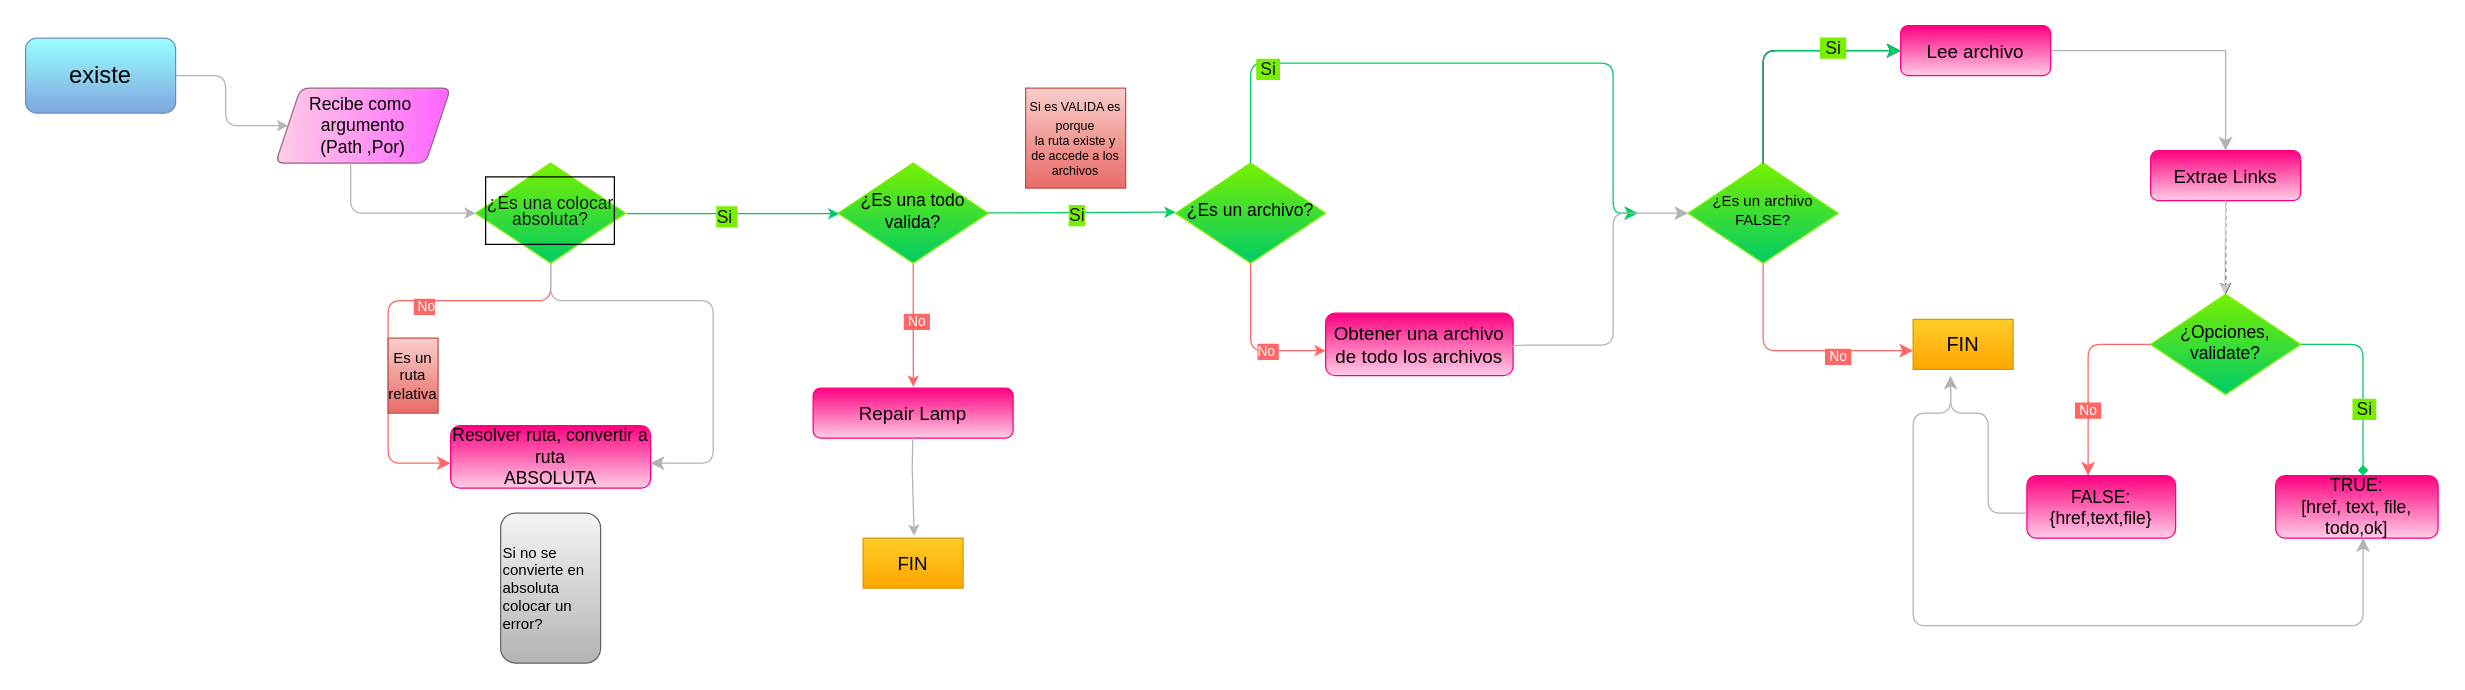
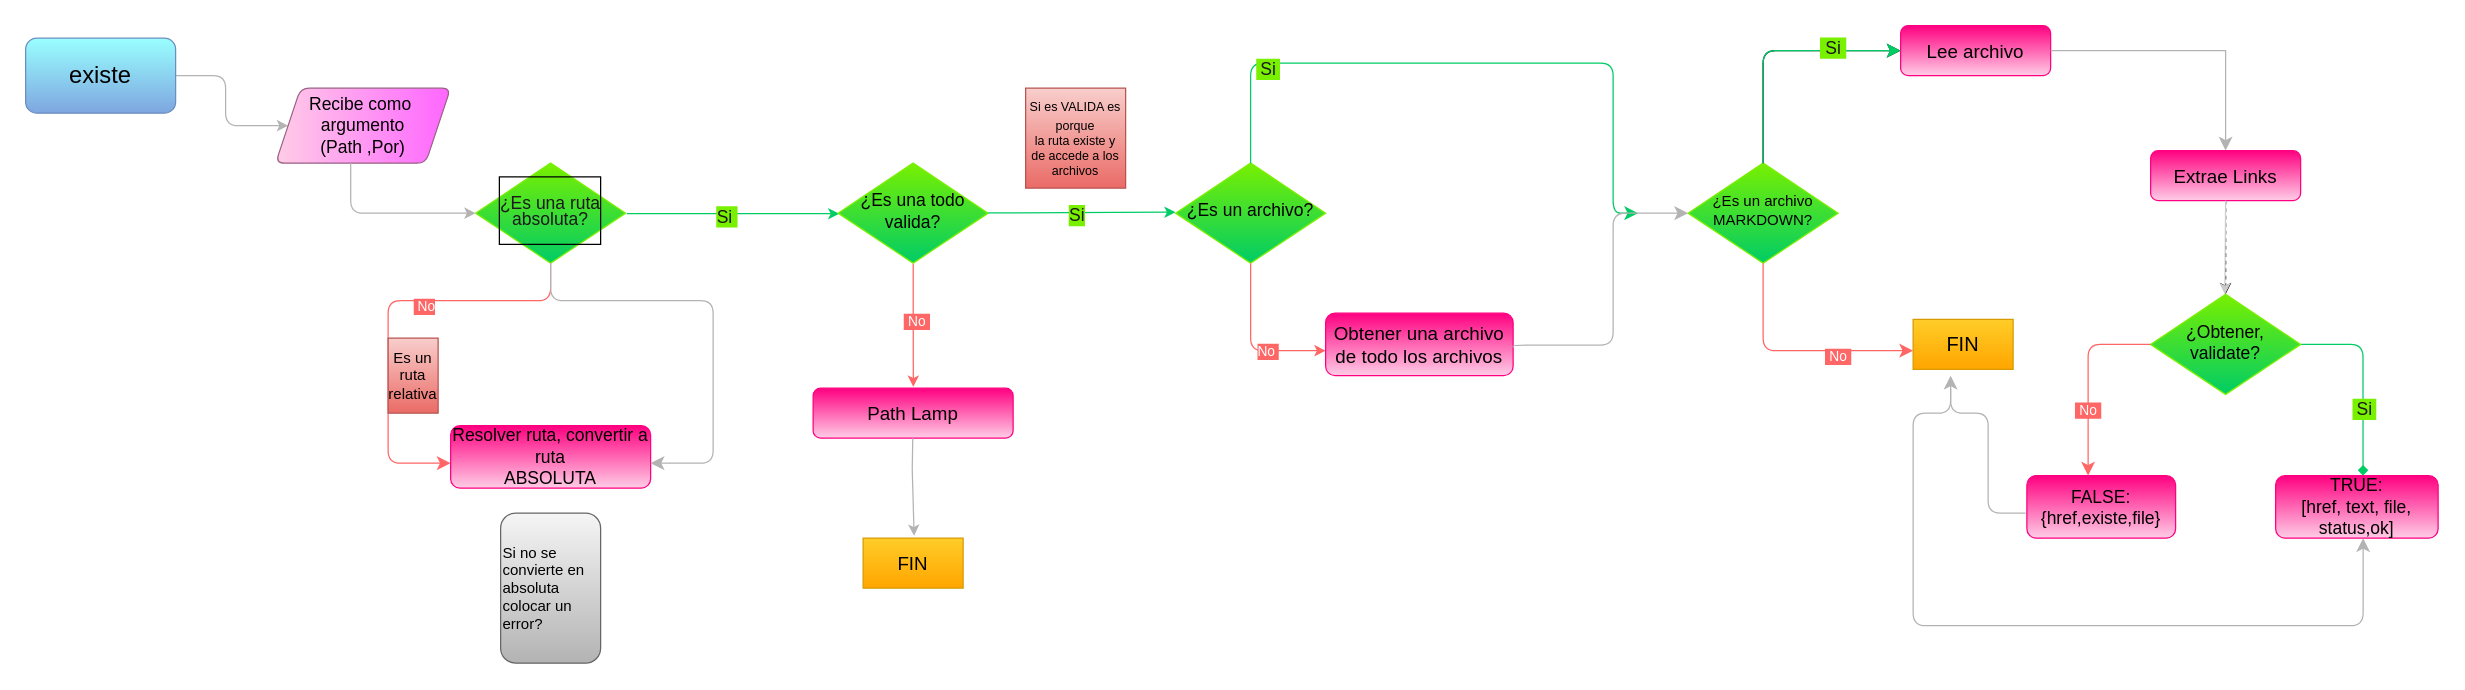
(551, 211) -> (551, 211)
(1763, 211) -> (1763, 211)
(2226, 342) -> (2226, 342)
(913, 413) -> (913, 413)
(2101, 507) -> (2101, 507)
(2357, 507) -> (2357, 507)
